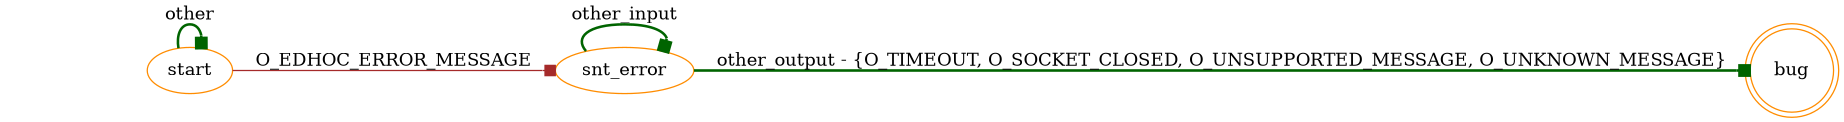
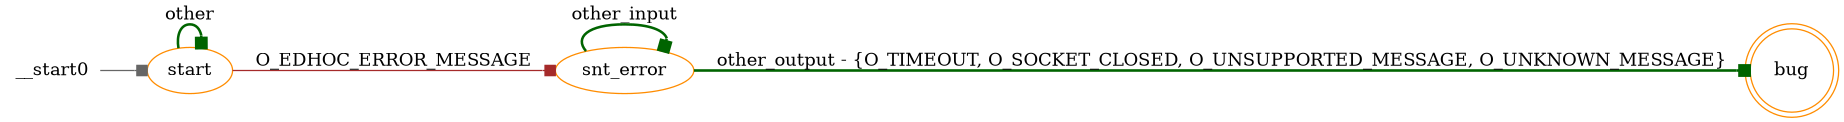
none -> (53, 71)
